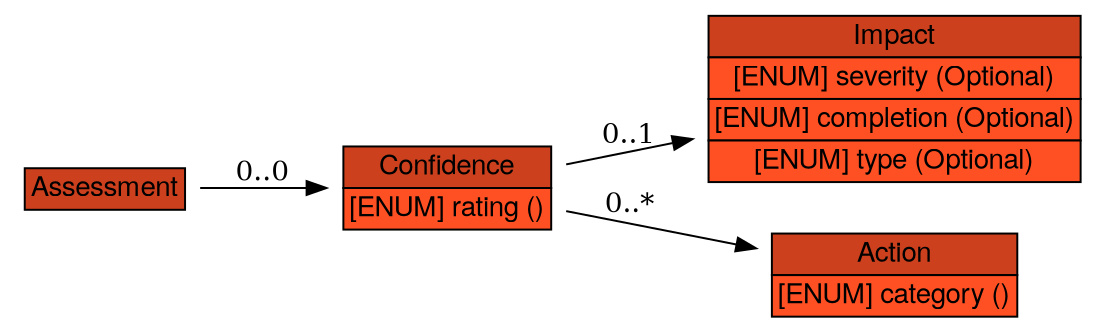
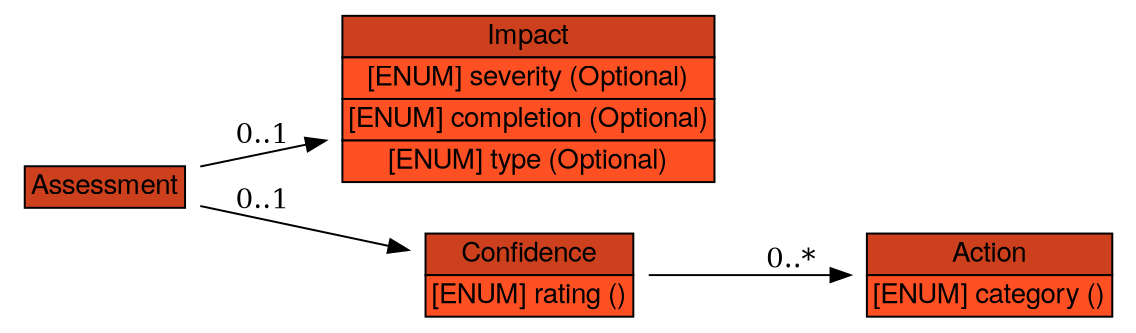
(619, 154) -> (253, 156)
(263, 173) -> (263, 201)
